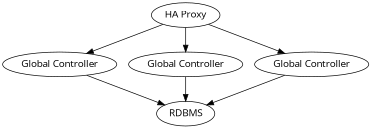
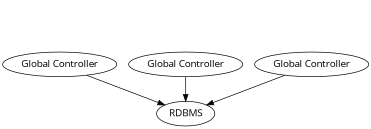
(186, 15) -> none
